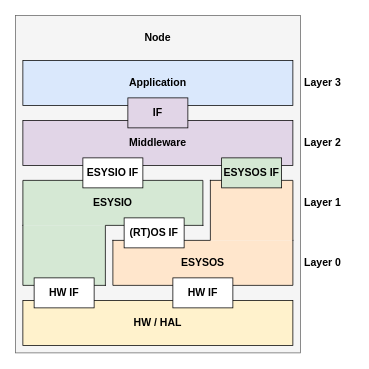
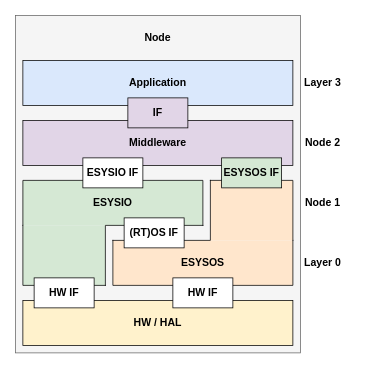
(323, 143) -> (323, 143)
(323, 203) -> (323, 203)
